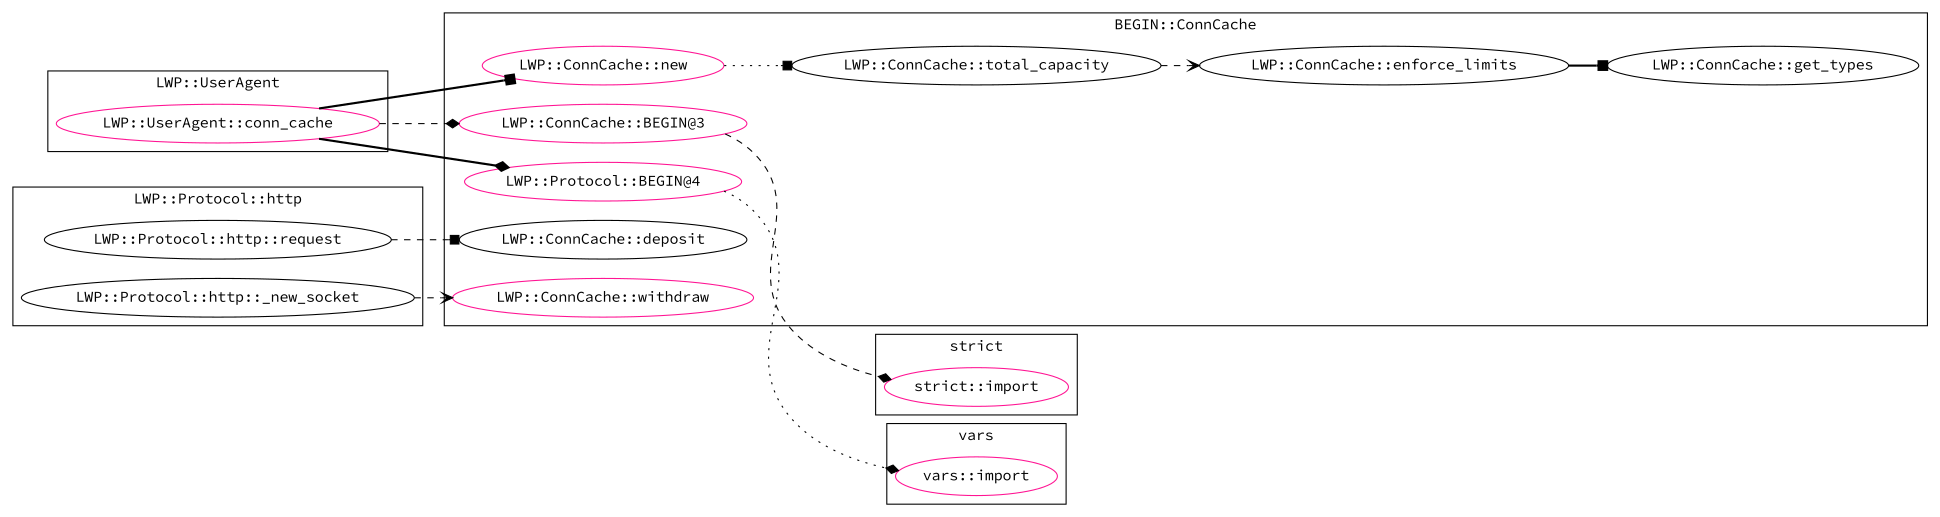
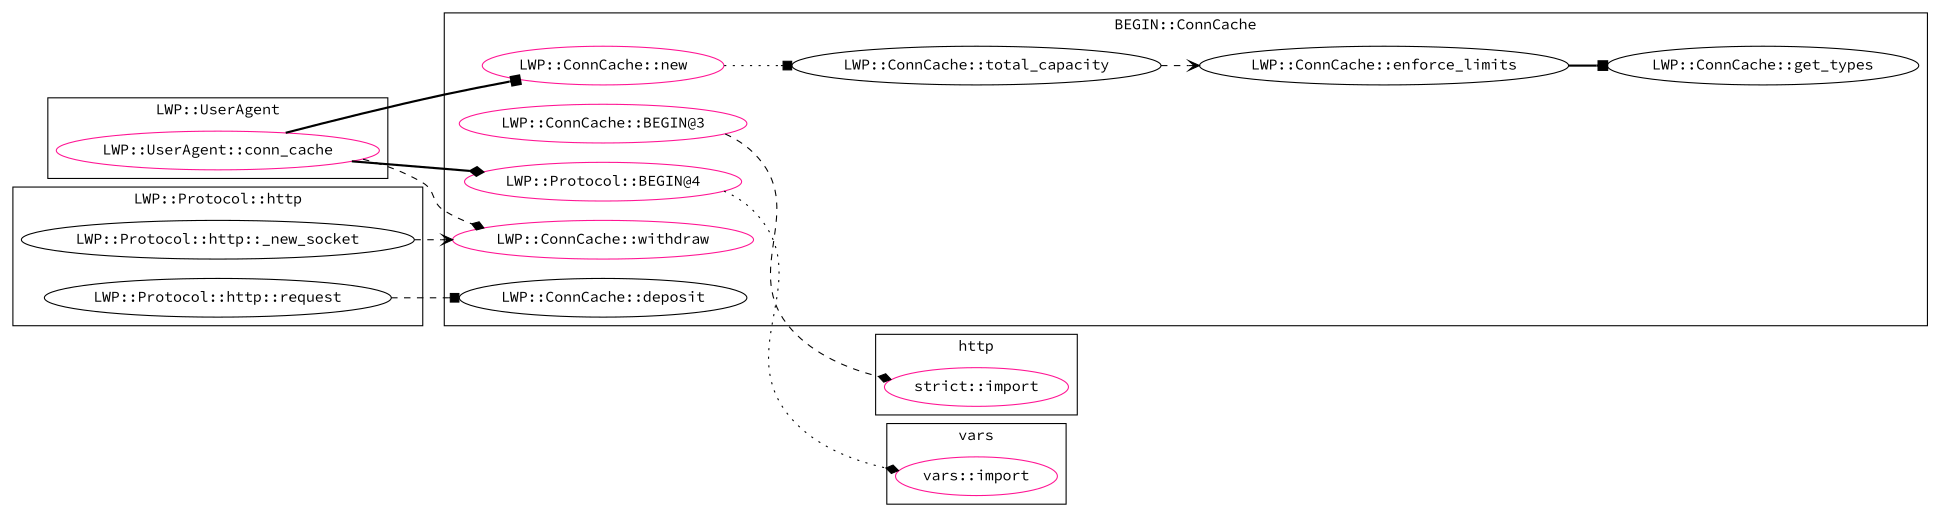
(413, 124) -> (418, 180)
(976, 347) -> (976, 347)
